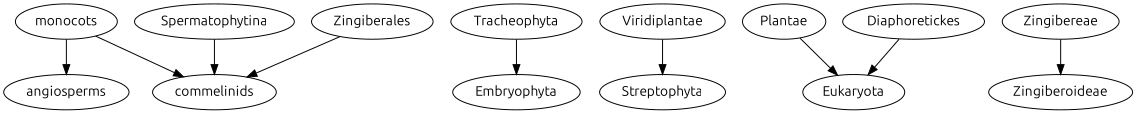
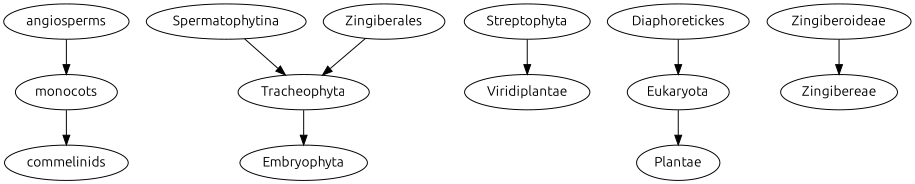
(66, 52) -> (66, 52)
(214, 52) -> (261, 54)
(663, 52) -> (527, 52)
(1061, 52) -> (839, 52)
(815, 53) -> (678, 123)
(298, 55) -> (348, 54)
